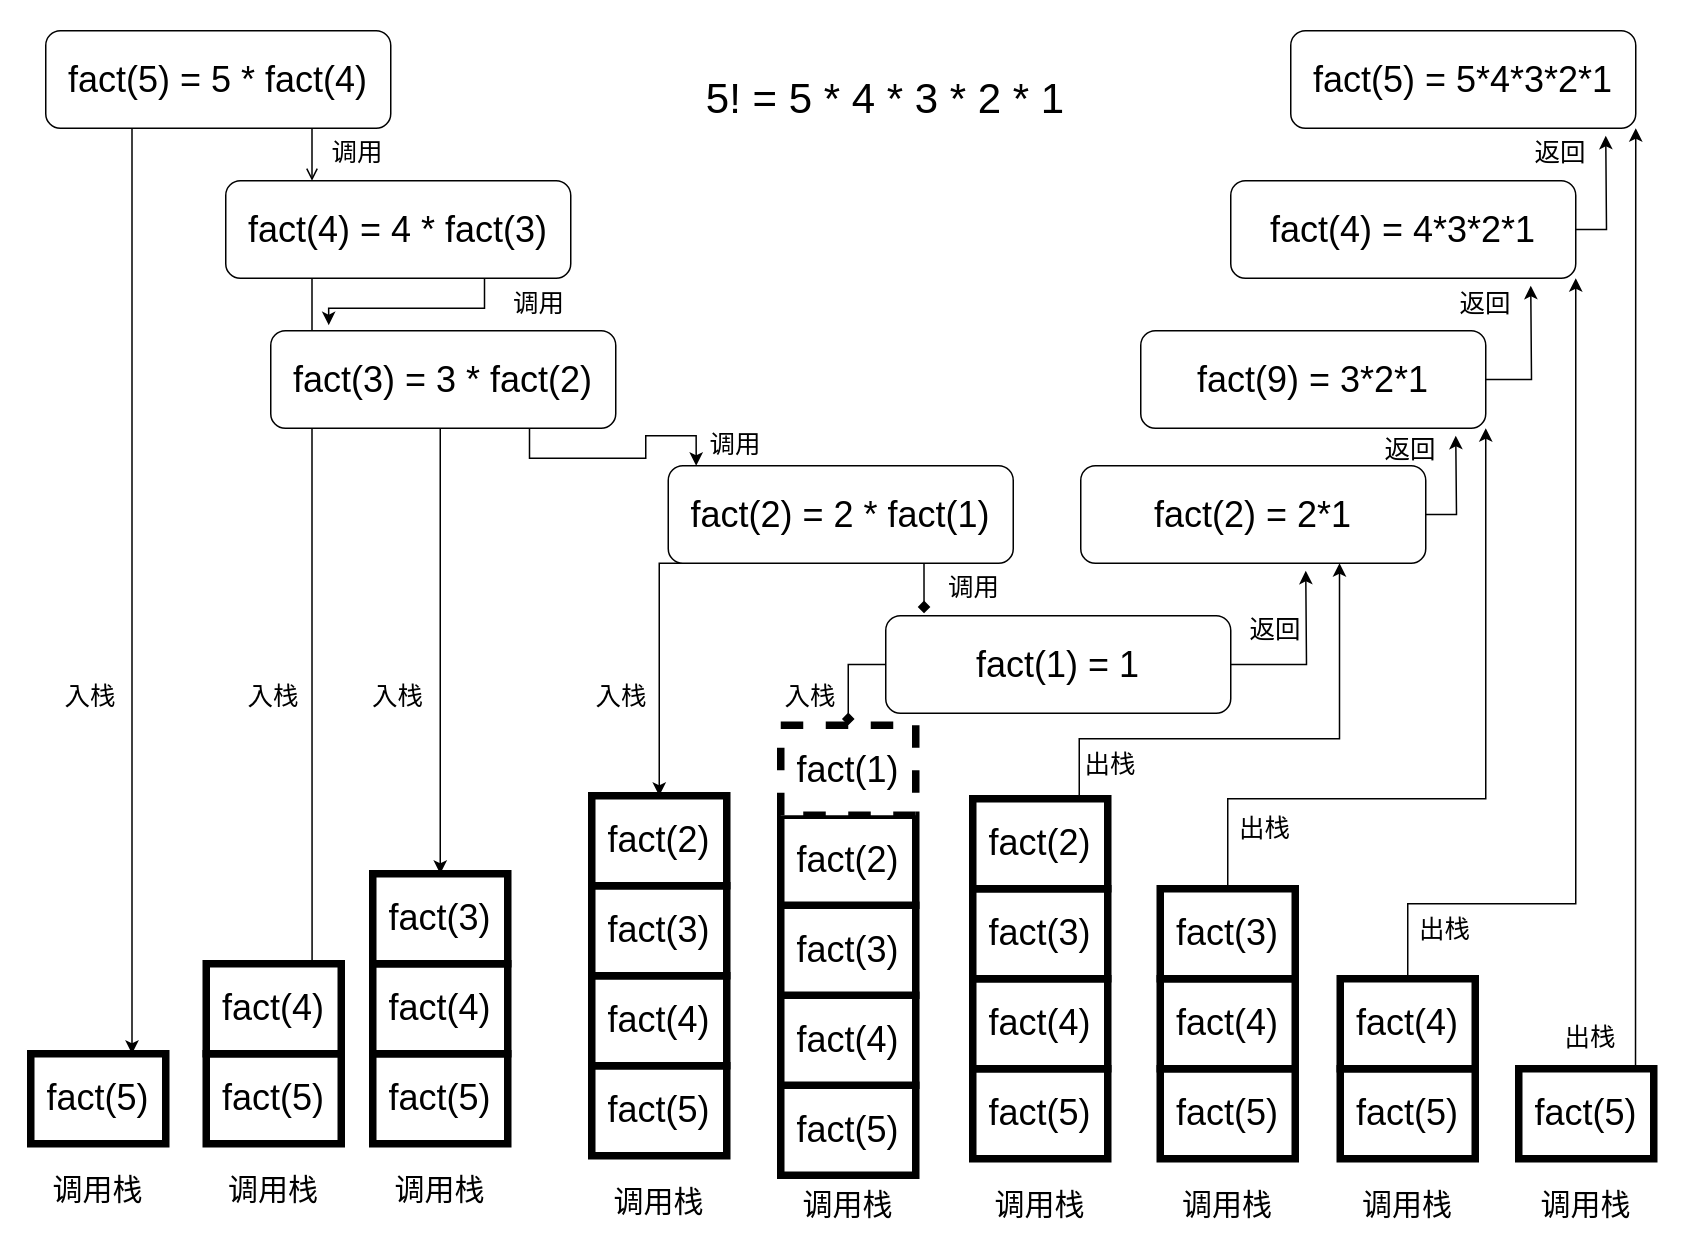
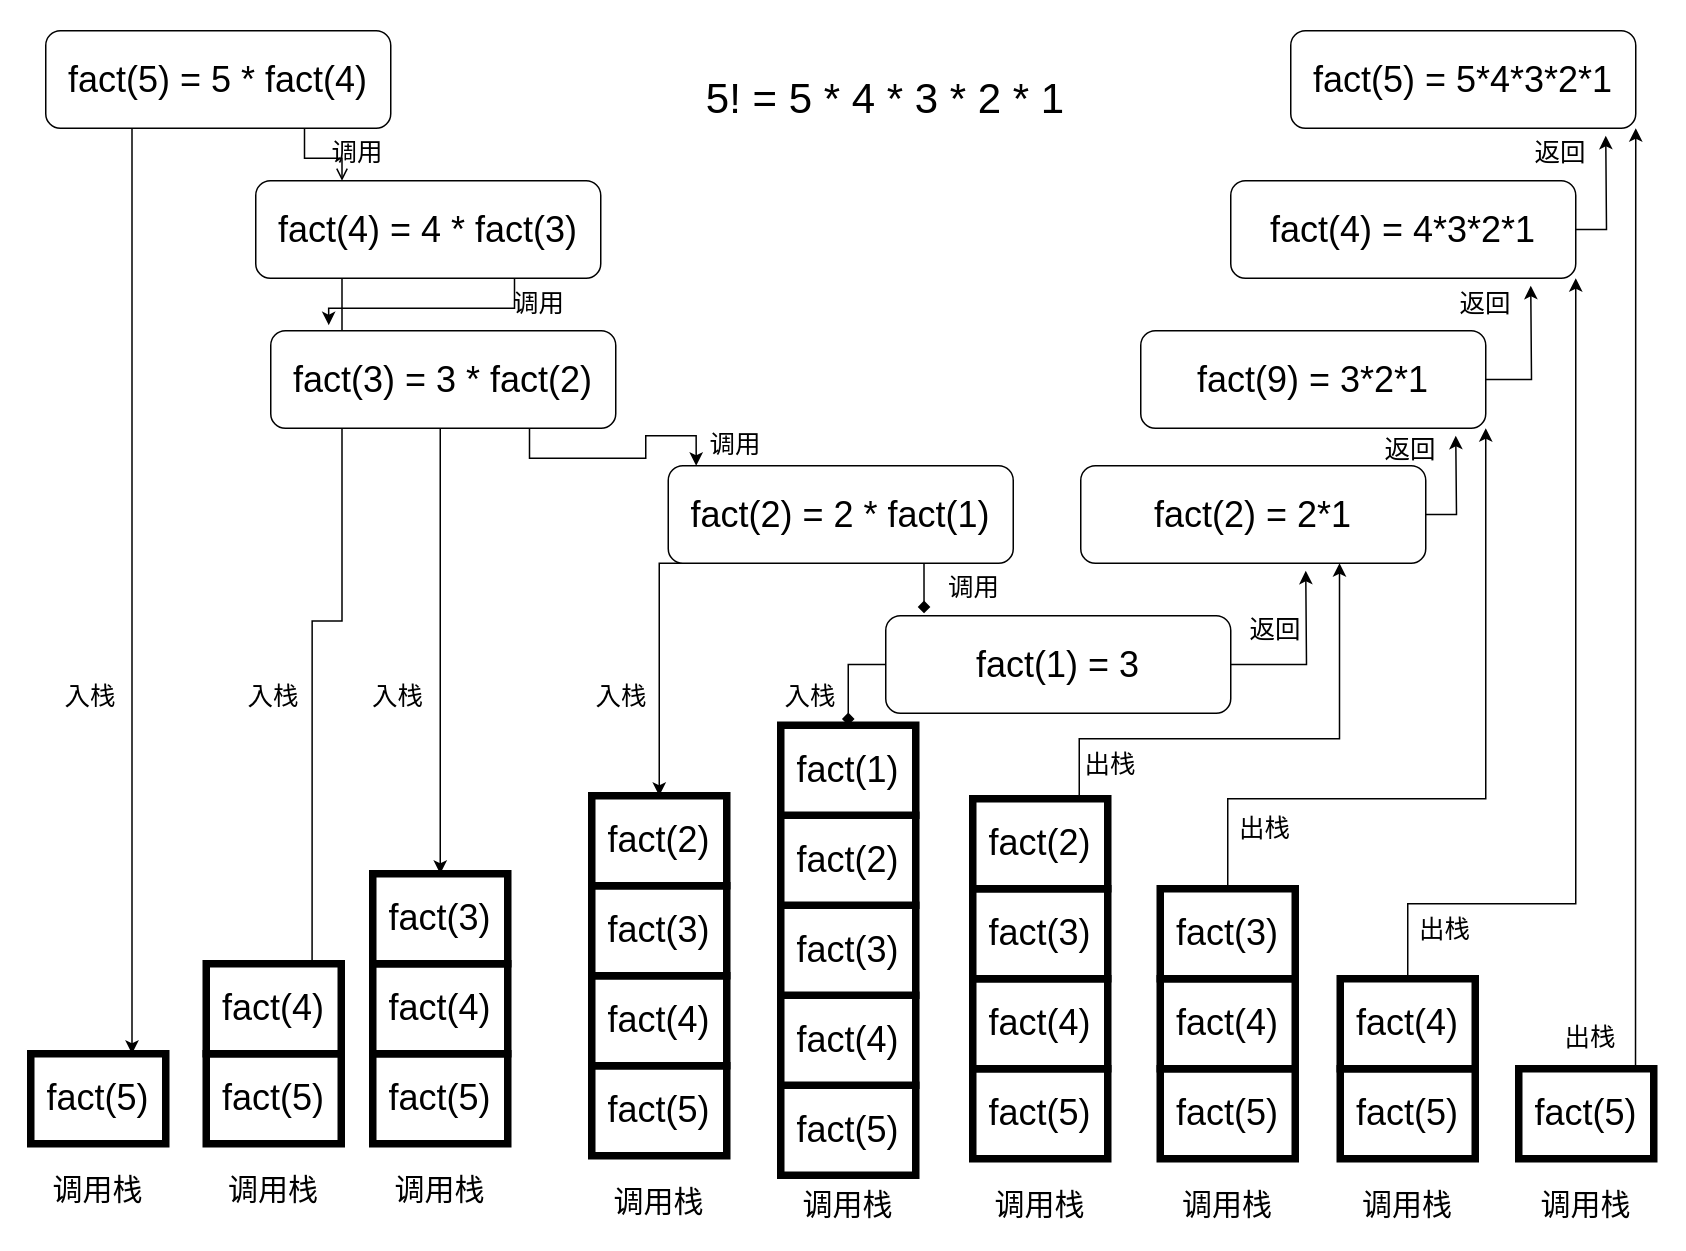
(398, 230) -> (428, 230)
(1058, 665) -> (1058, 665)
(848, 770) -> (848, 770)
